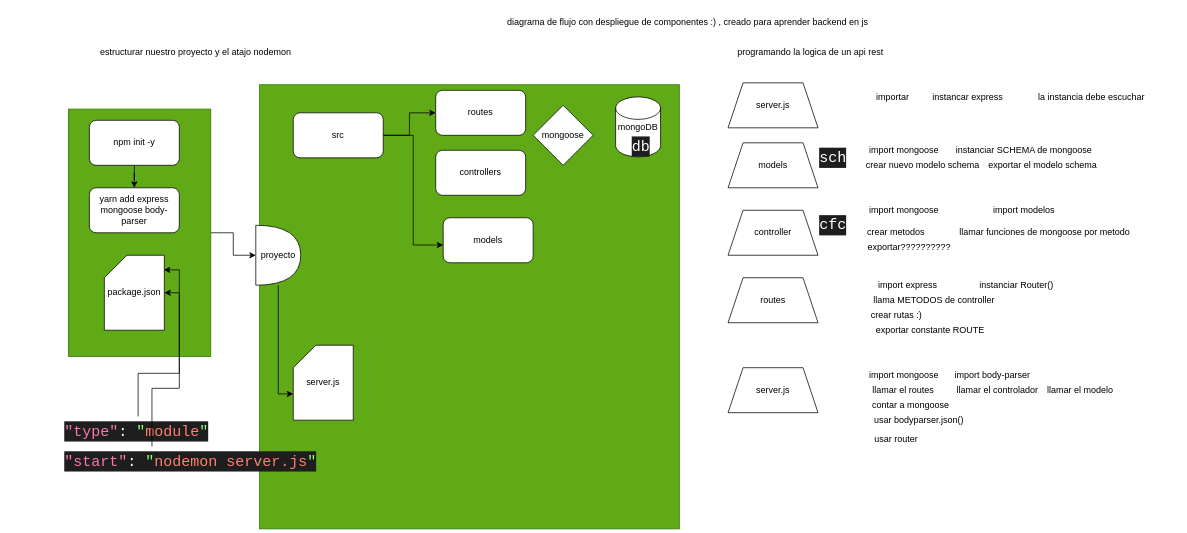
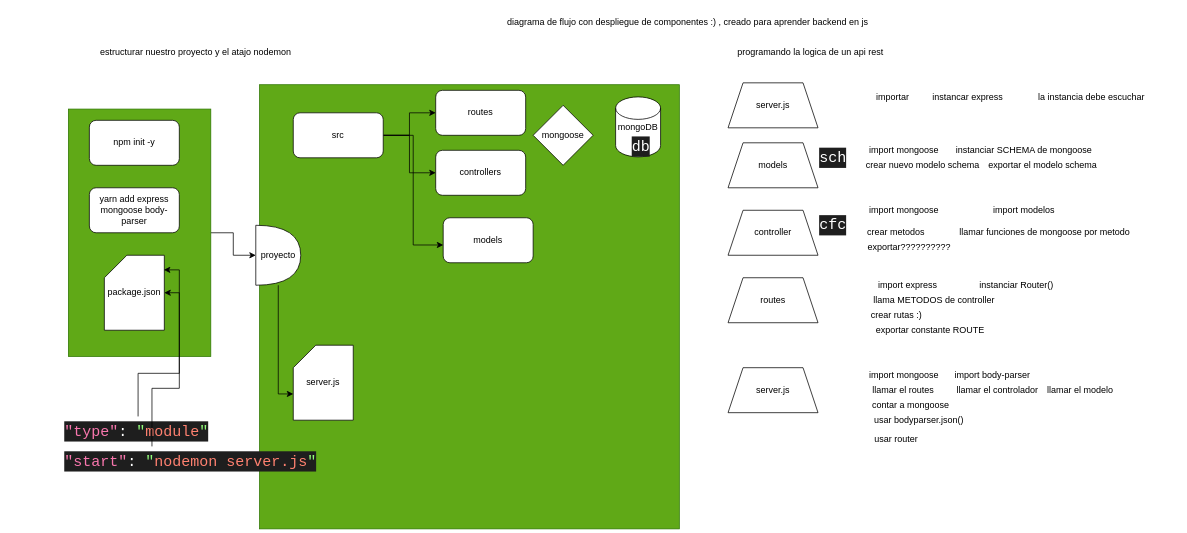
none -> (409, 166)
(134, 179) -> none
